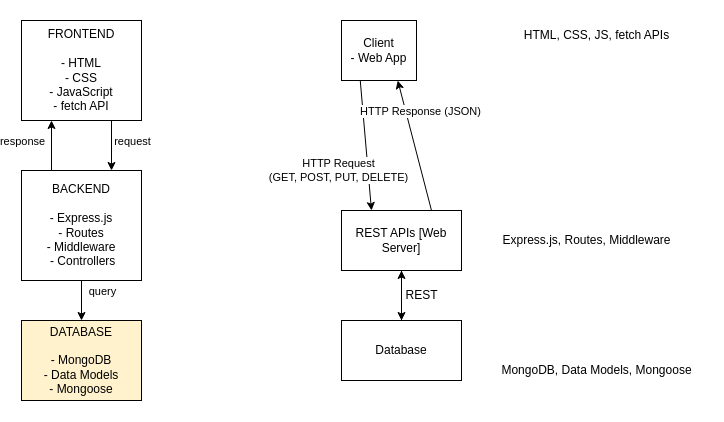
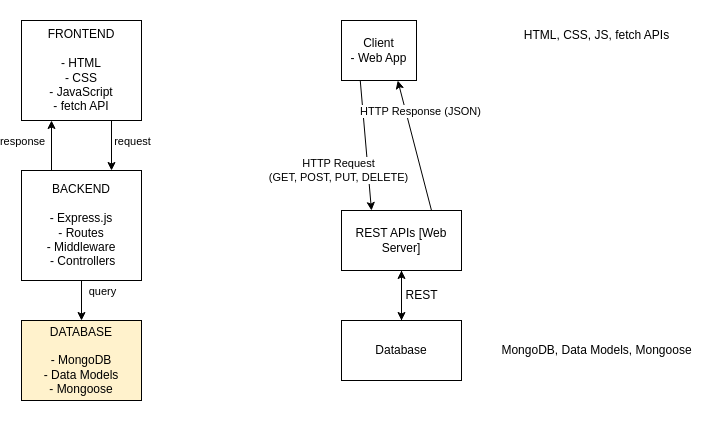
(587, 241) -> none
(597, 371) -> (597, 351)
